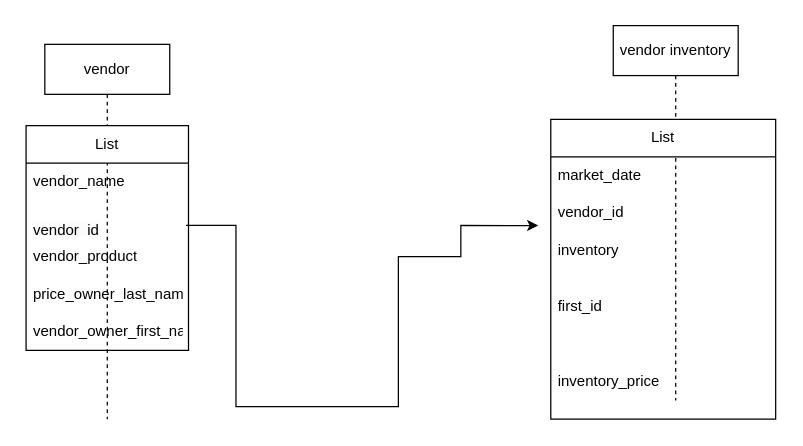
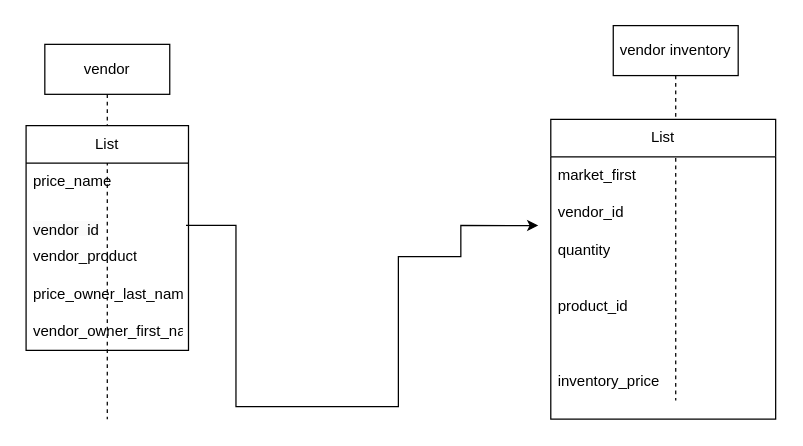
(604, 176) -> (607, 176)
(79, 182) -> (73, 182)
(594, 251) -> (590, 251)
(588, 307) -> (598, 307)
